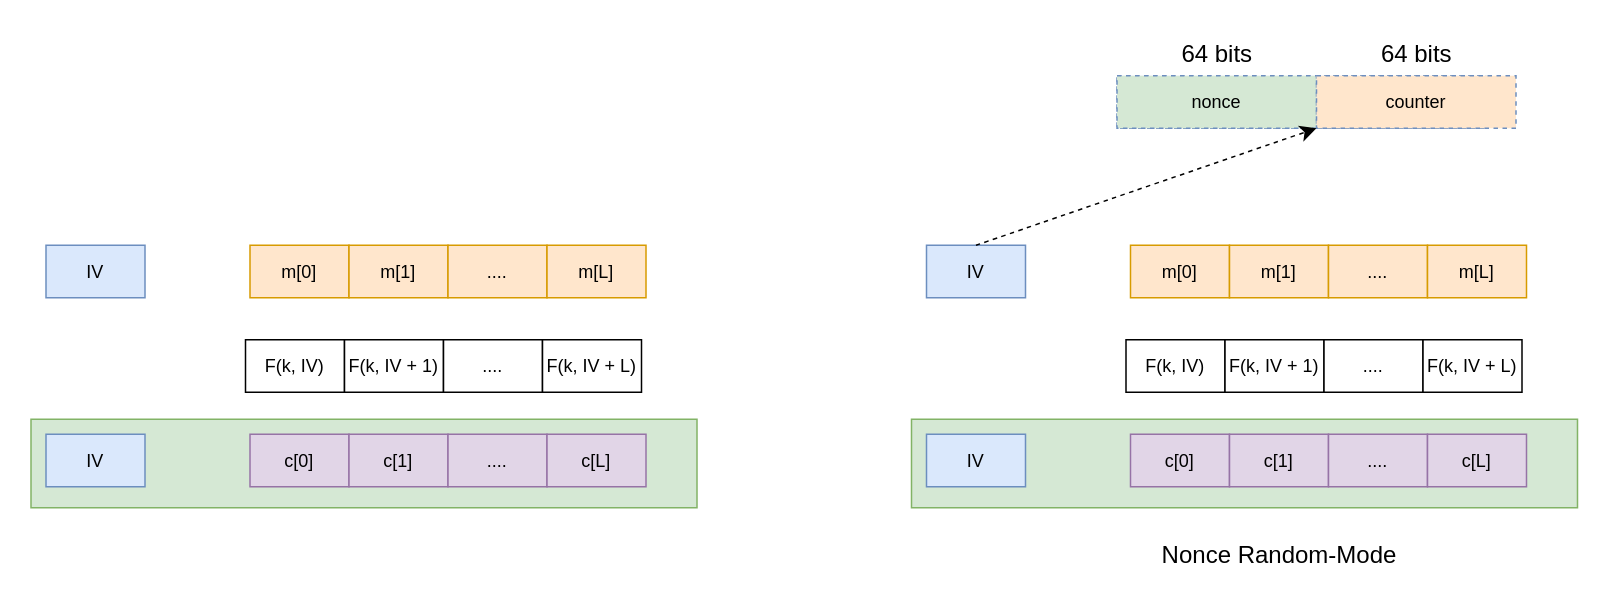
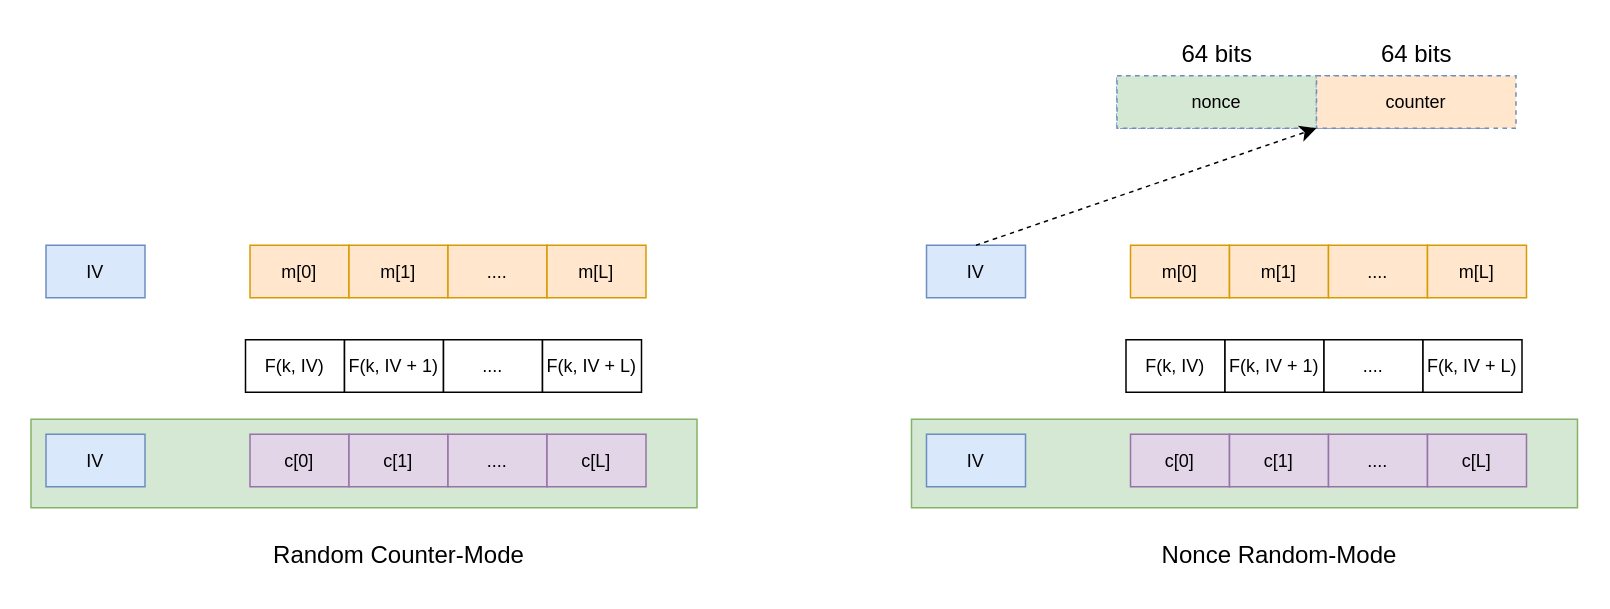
none -> (398, 554)
